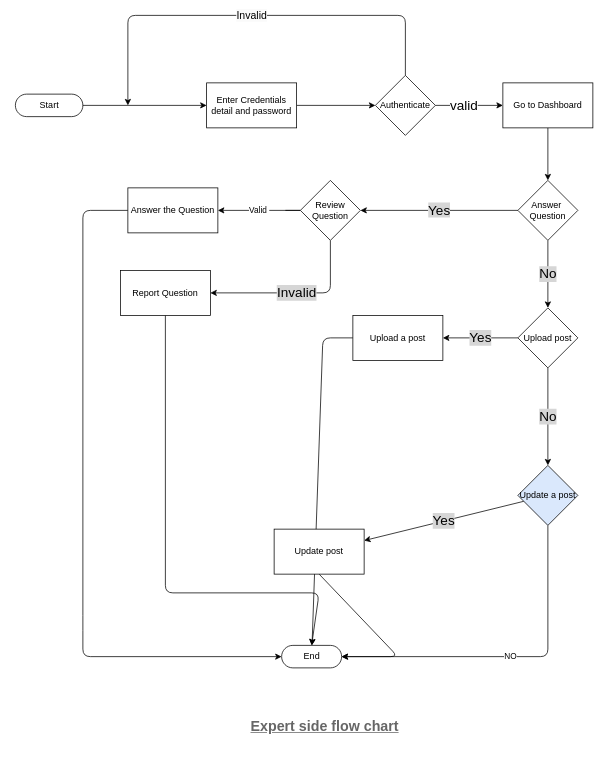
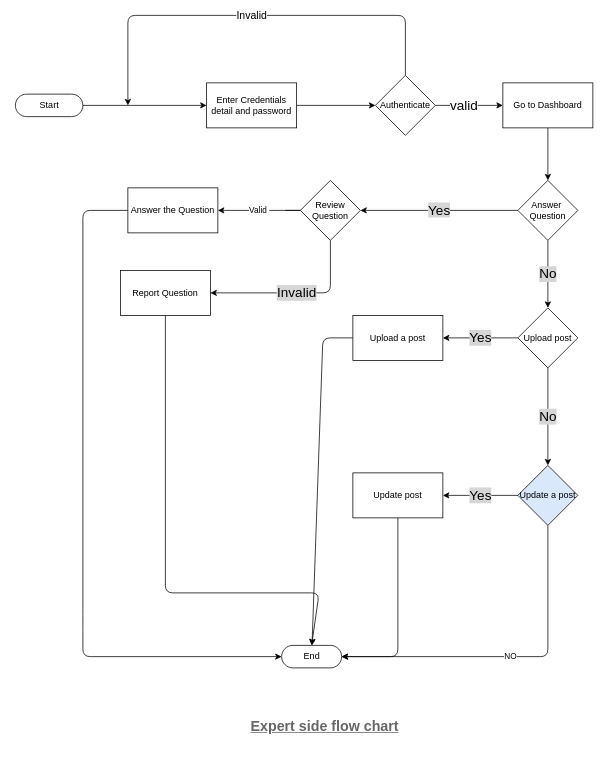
(319, 552) -> (398, 495)
